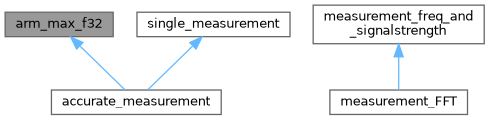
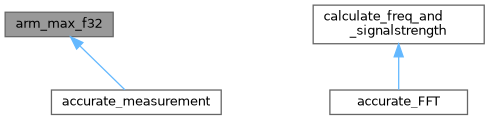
(213, 24) -> none
(399, 24) -> (399, 24)
(399, 102) -> (399, 102)
